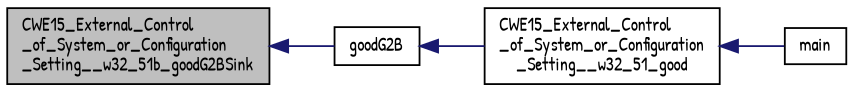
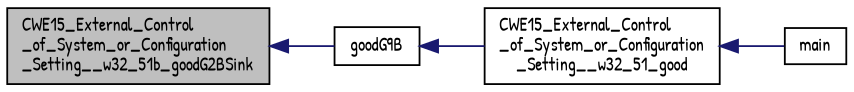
(377, 46) -> (377, 46)
